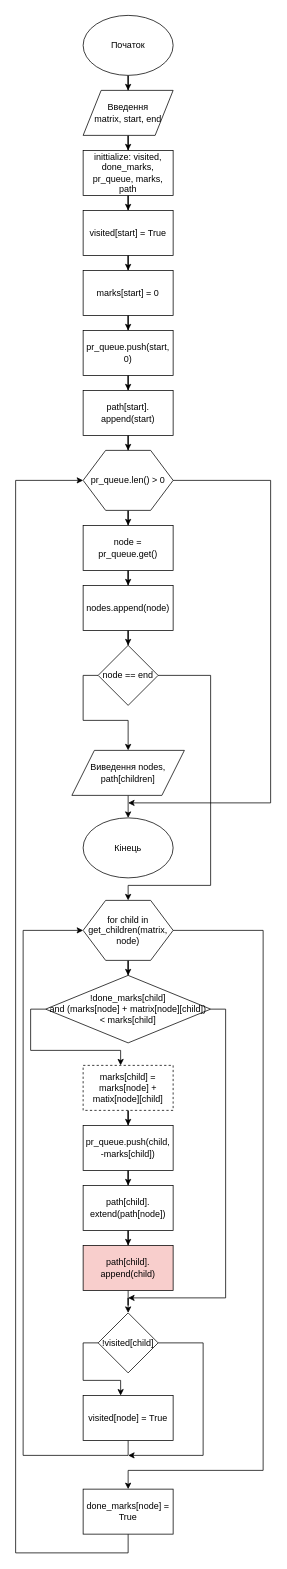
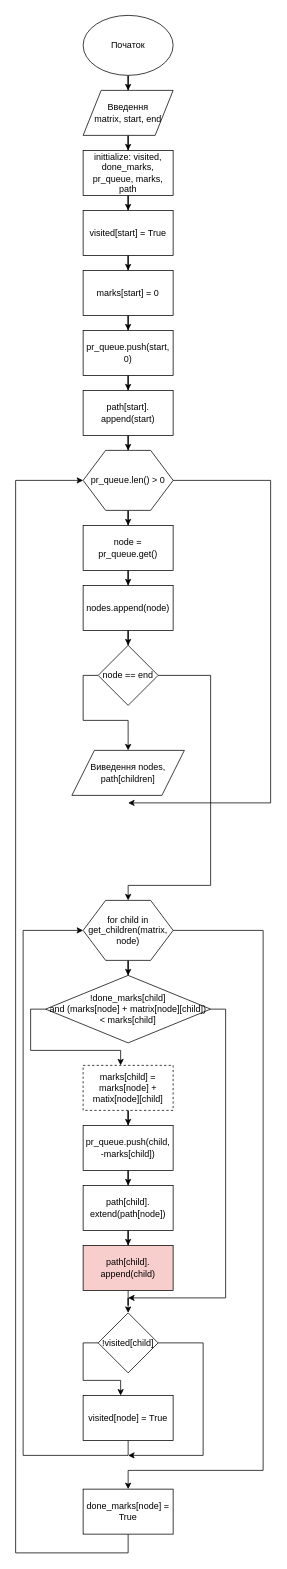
(128, 811) -> none
(128, 848) -> none
